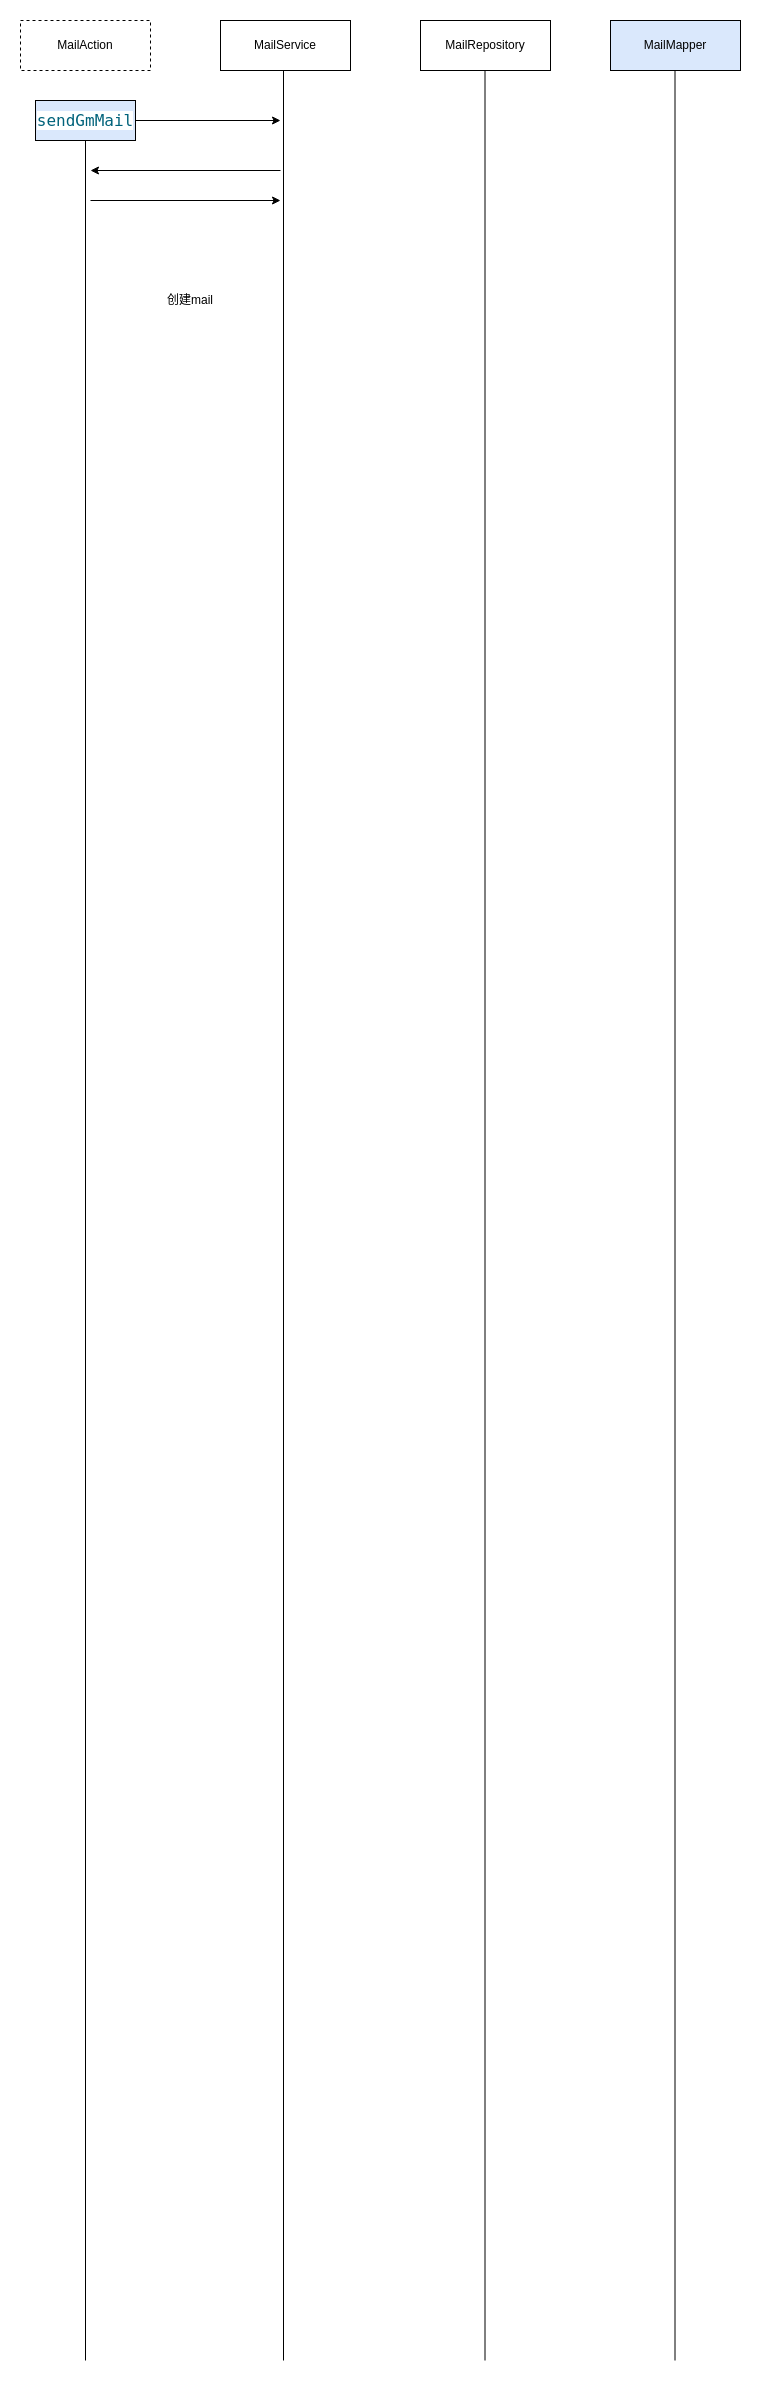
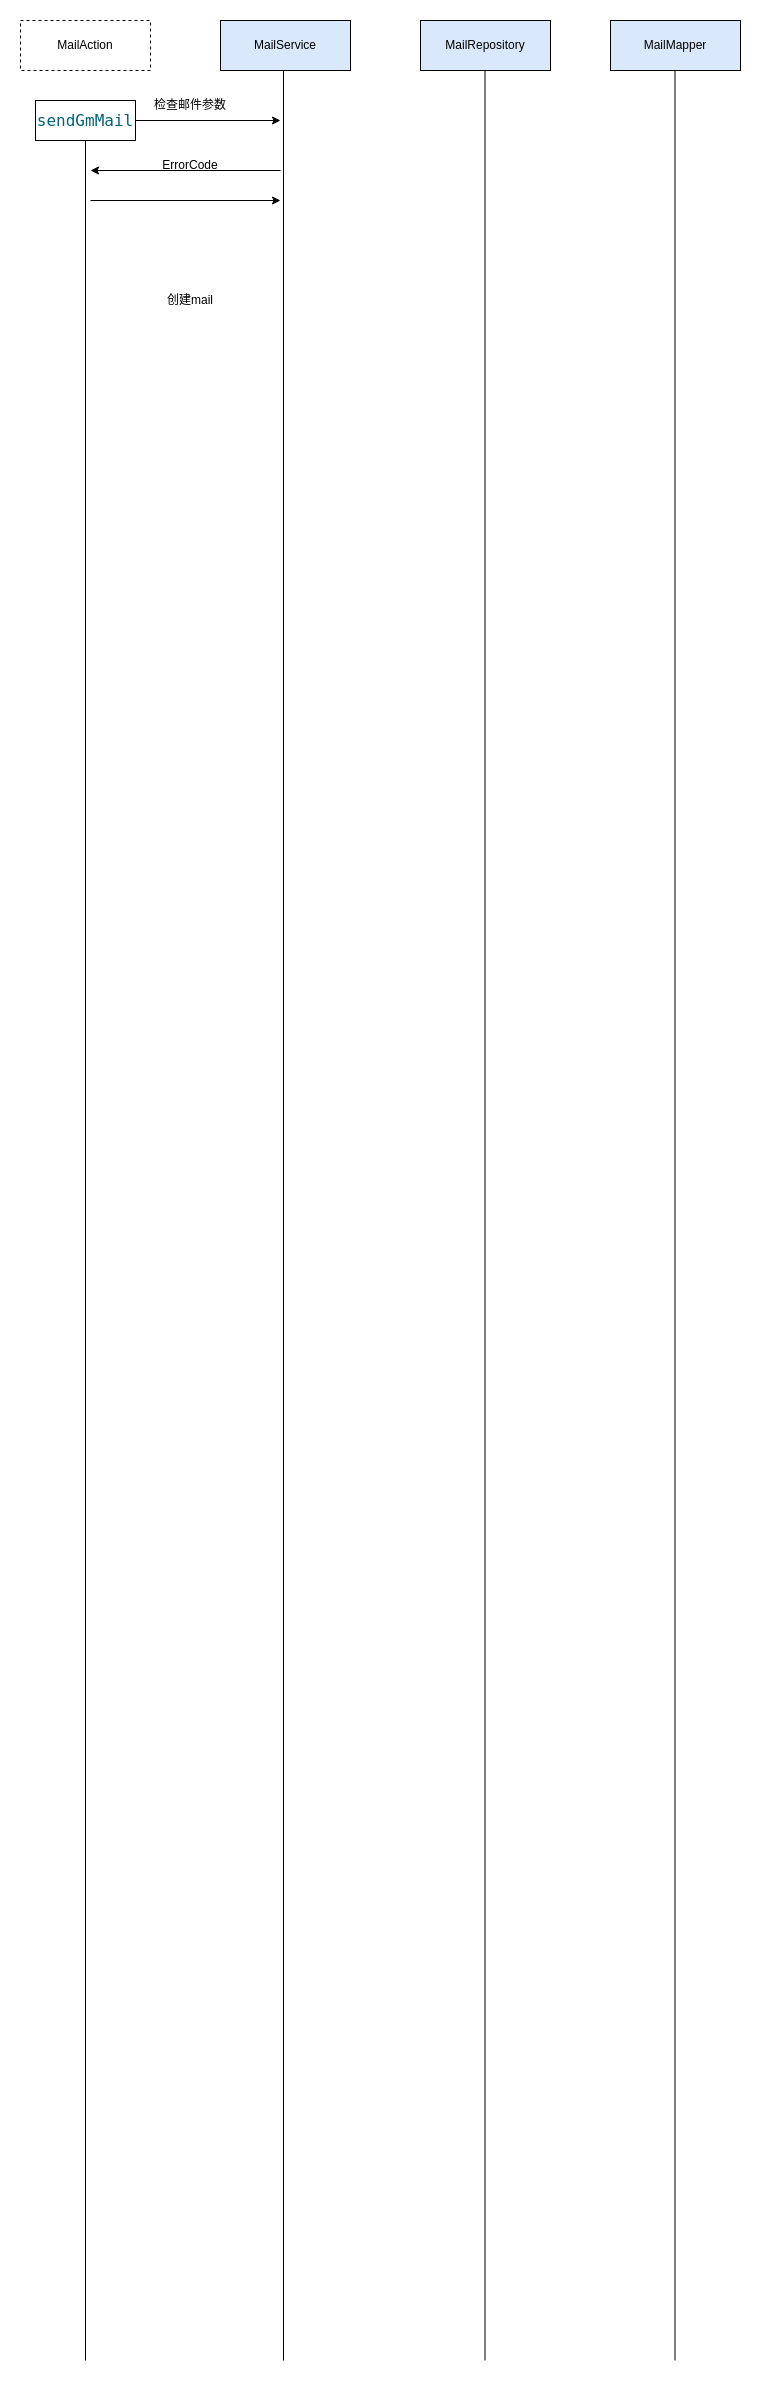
(286, 46) -> (286, 46)
(486, 46) -> (486, 46)
none -> (191, 106)
(86, 121) -> (86, 121)
none -> (191, 166)
